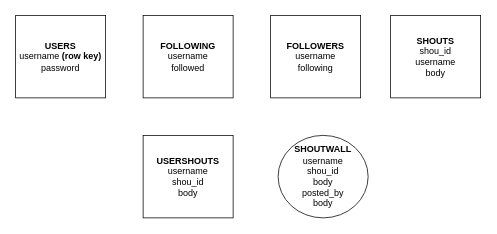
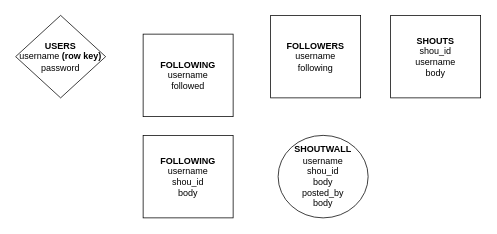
(60, 57) -> (60, 57)
(188, 57) -> (188, 75)
(188, 177) -> (188, 177)
